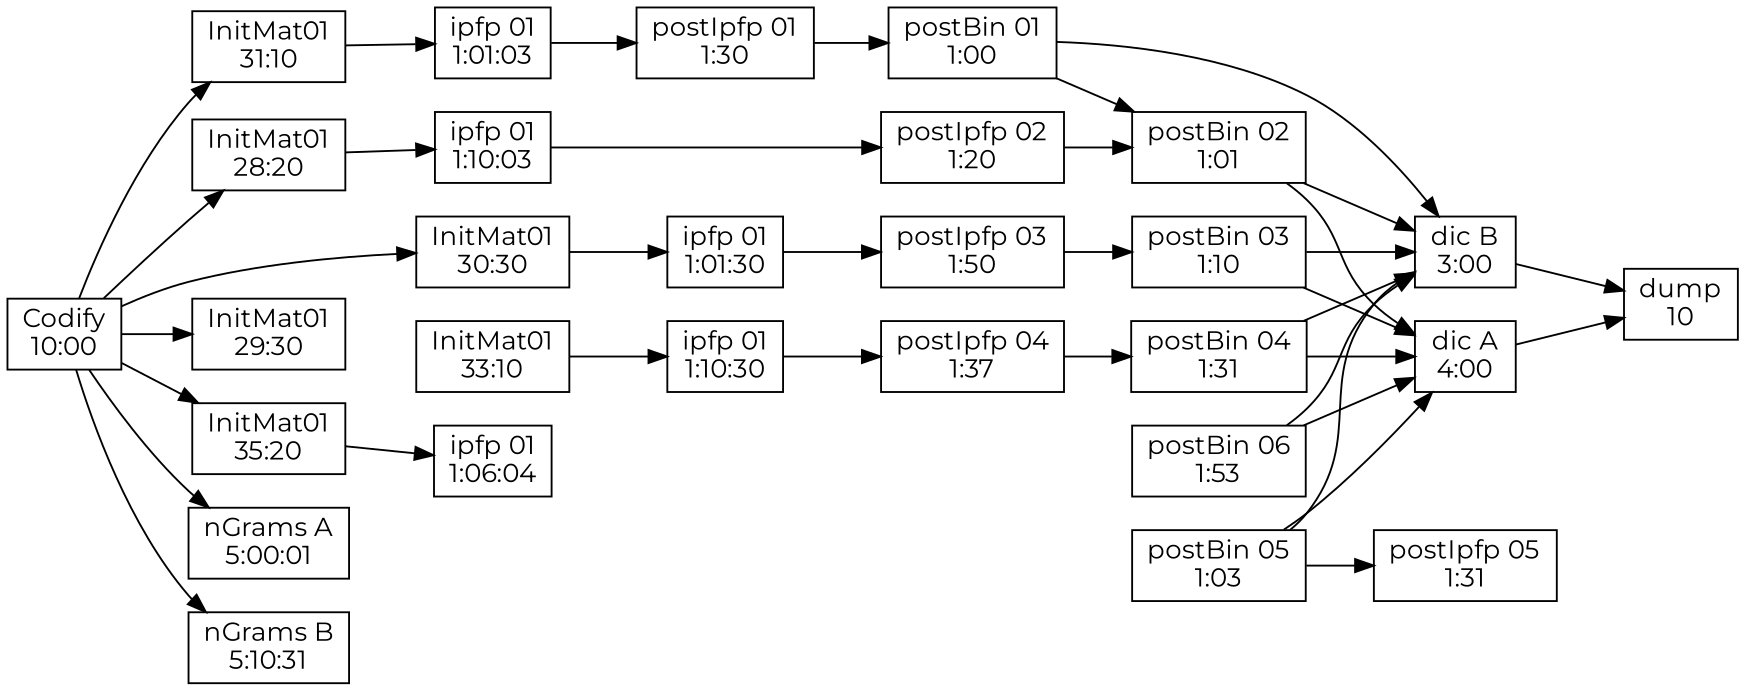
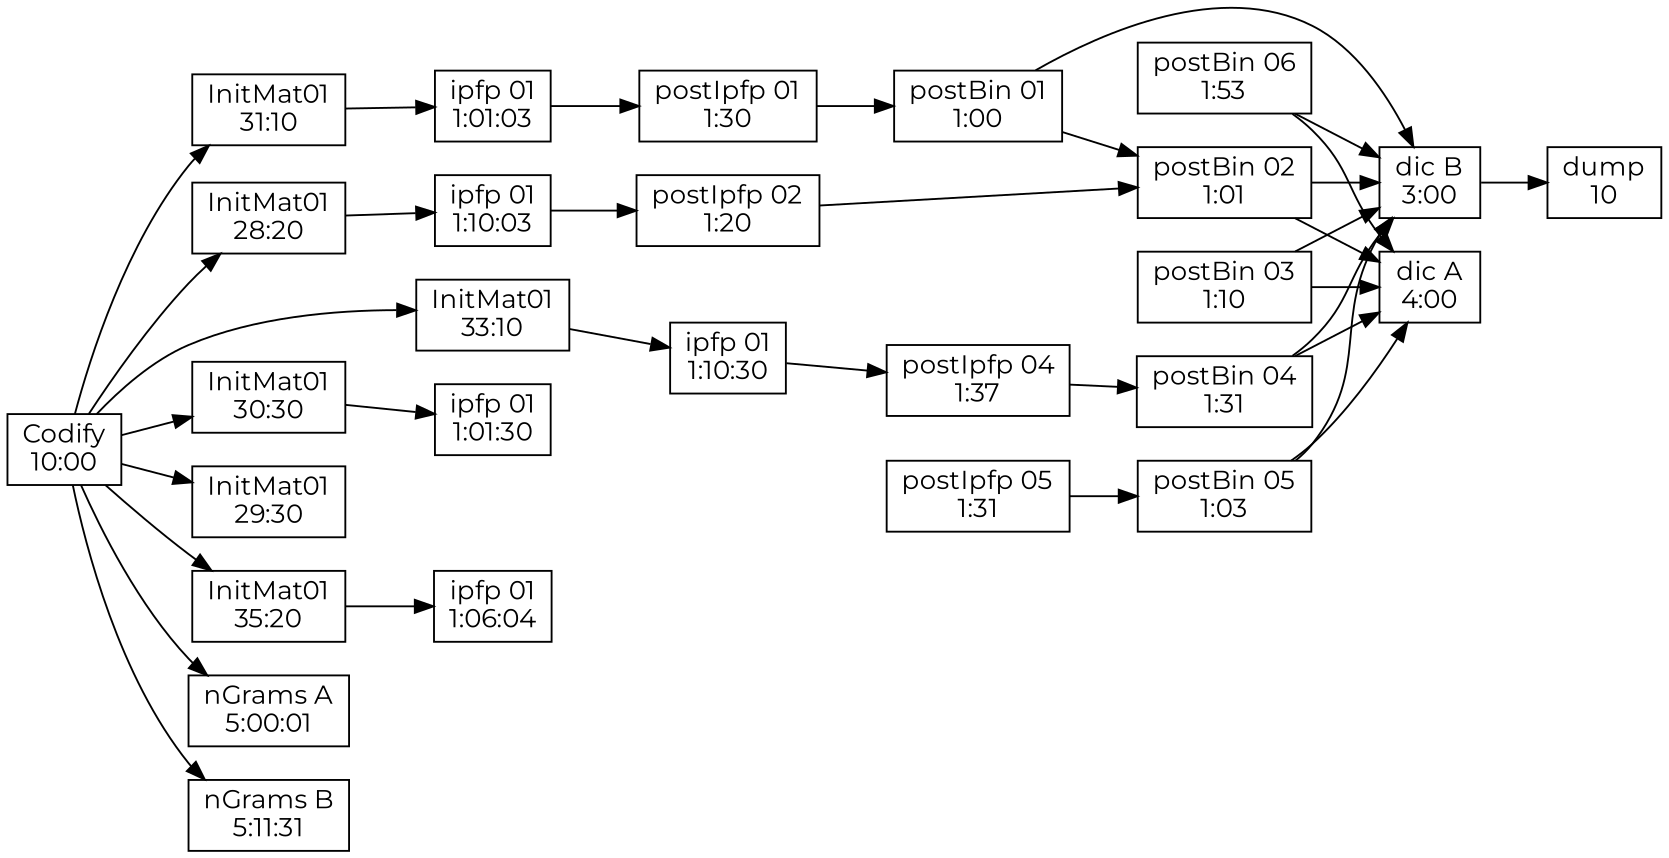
(973, 252) -> none
none -> (234, 329)
(1560, 334) -> none
(1331, 566) -> (1094, 496)
(269, 648) -> (269, 815)
